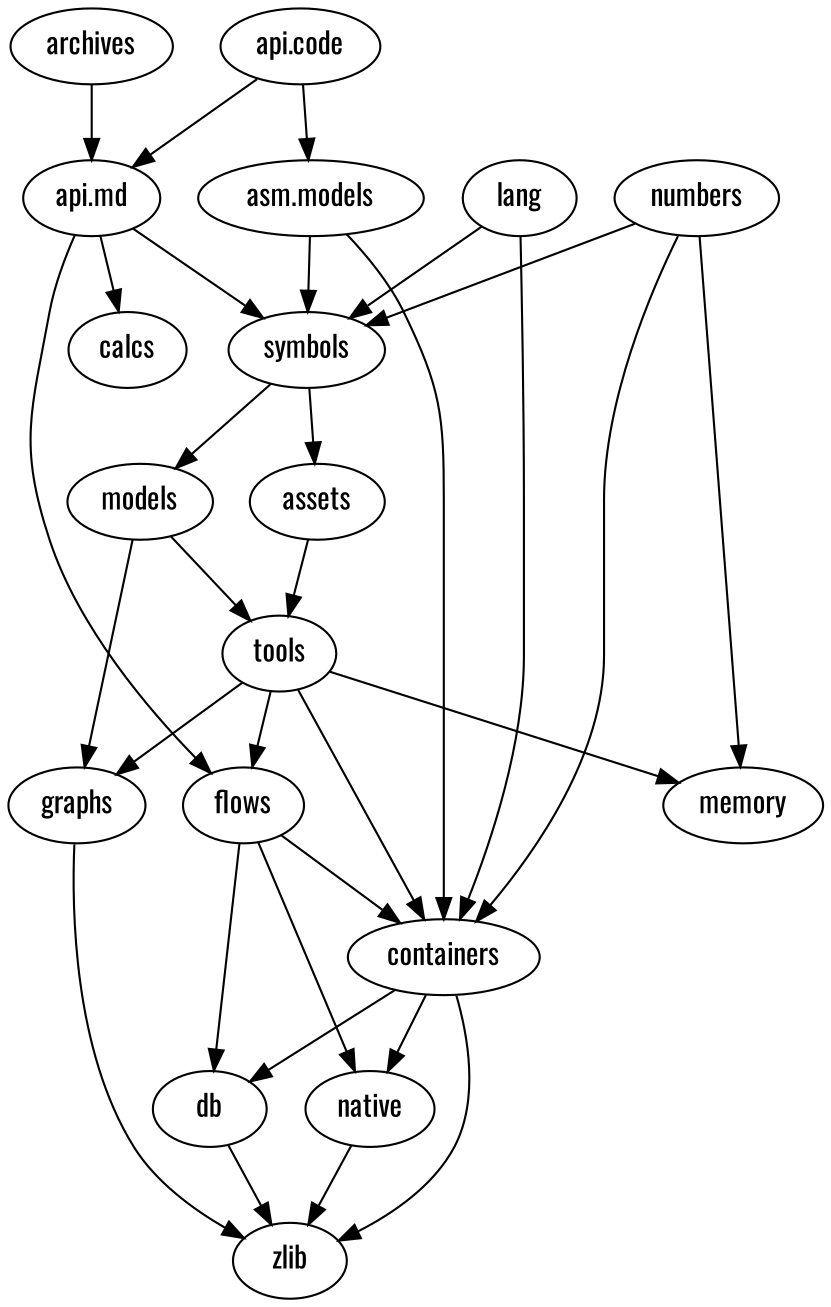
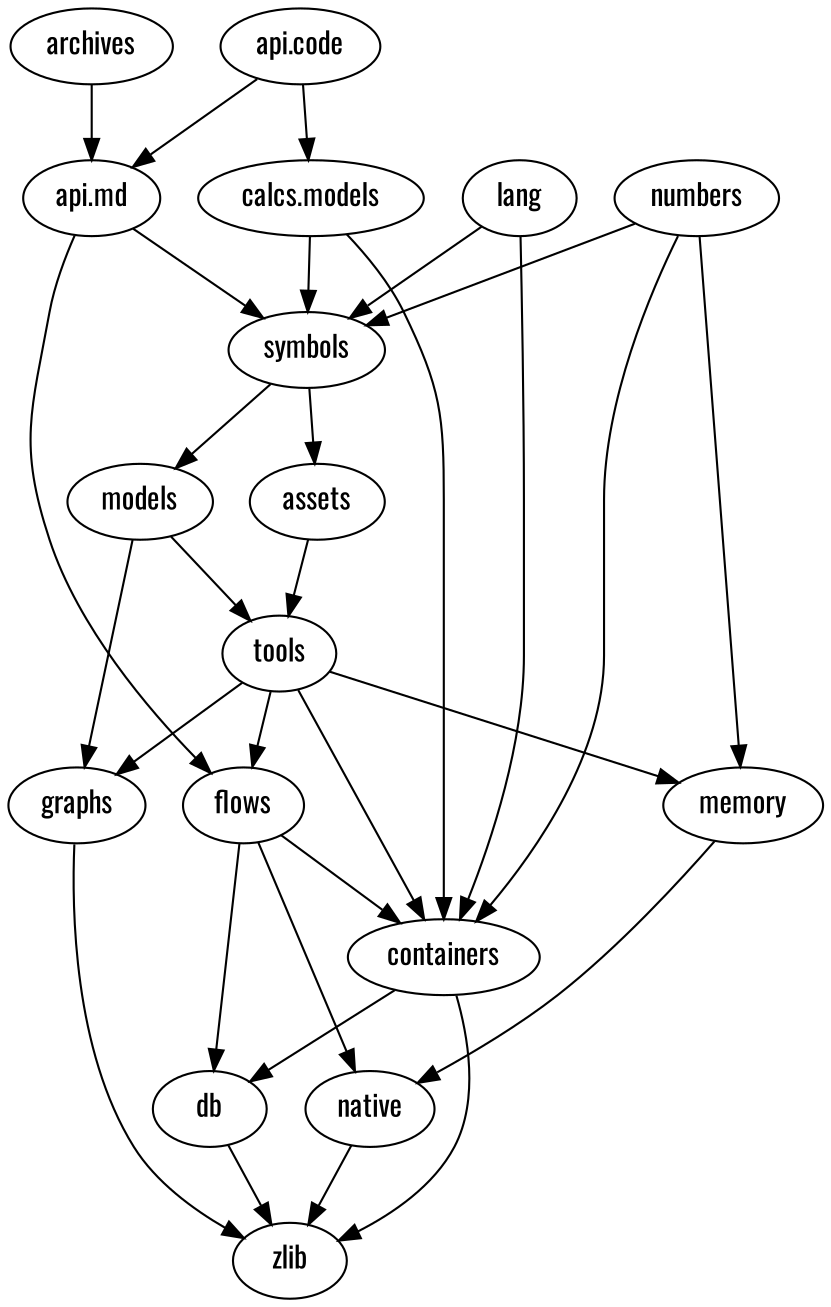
(311, 198) -> (311, 198)
(128, 350) -> none
(412, 1024) -> (587, 971)
